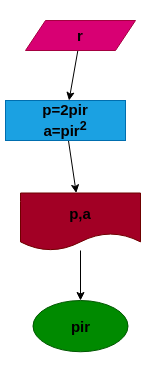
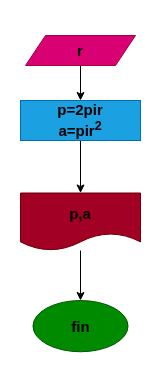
(81, 36) -> (81, 51)
(66, 121) -> (81, 121)
(81, 327) -> (81, 327)
